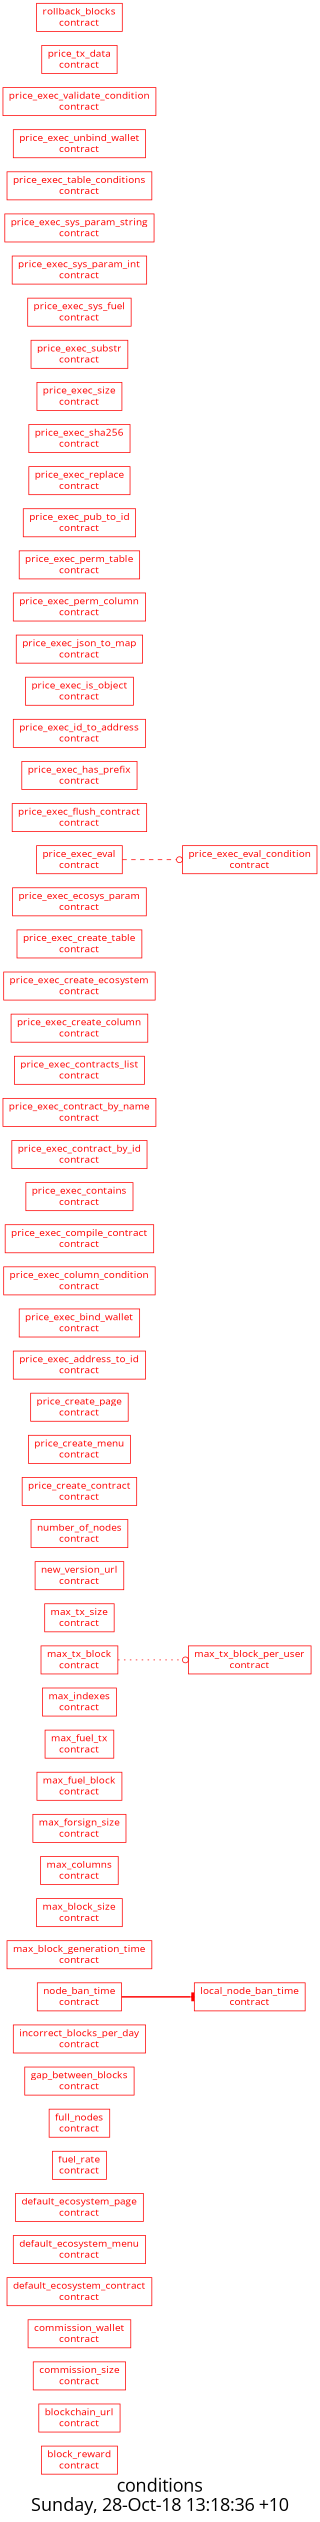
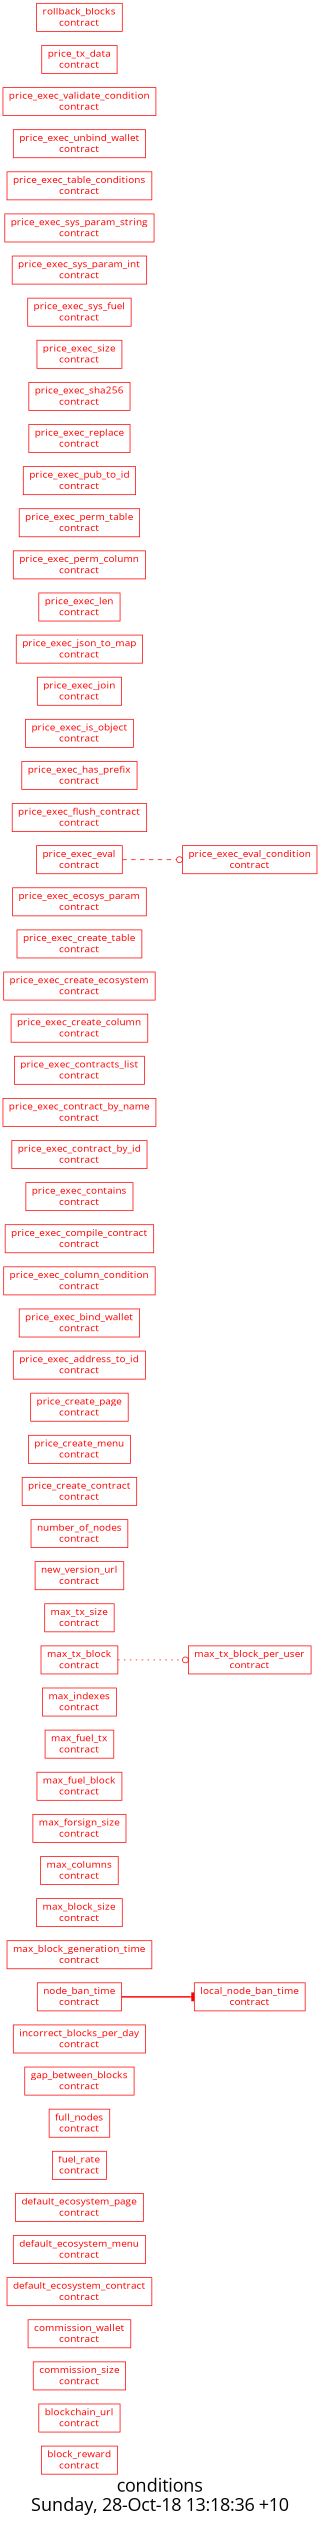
(79, 354) -> none
none -> (79, 607)
none -> (79, 691)
(79, 733) -> none
